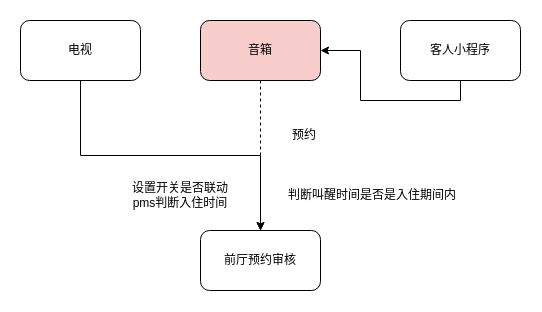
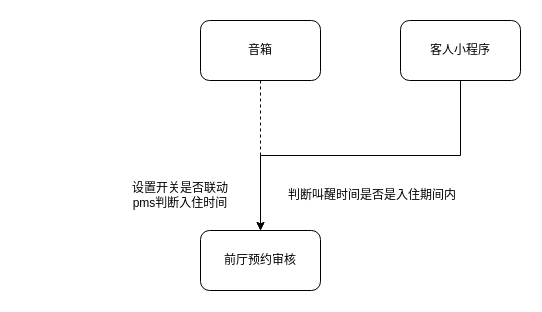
(81, 51) -> none
(261, 51) -> (261, 51)
(371, 101) -> (391, 156)
(305, 136) -> none
(132, 156) -> none
